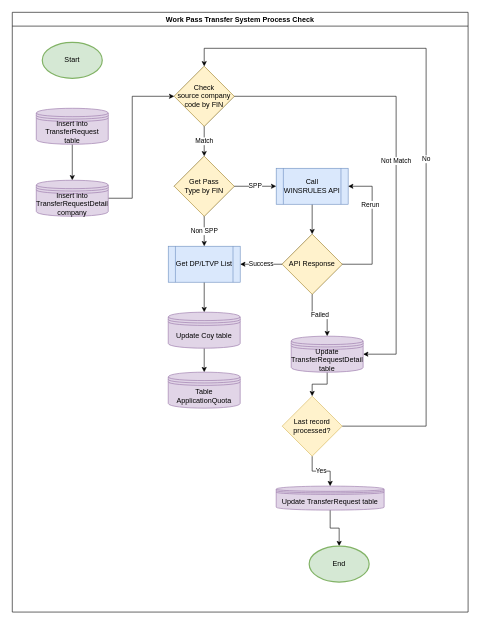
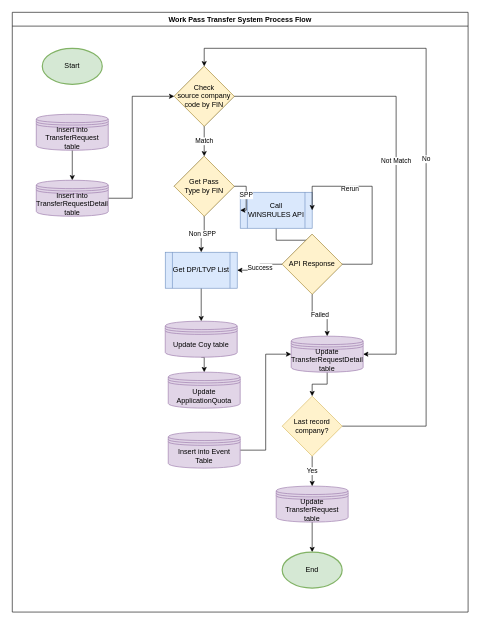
(240, 20) -> (240, 20)
(72, 60) -> (72, 66)
(72, 126) -> (72, 132)
(312, 186) -> (276, 210)
(72, 204) -> (72, 204)
(204, 264) -> (201, 270)
(204, 330) -> (201, 339)
(204, 396) -> (204, 396)
(312, 426) -> (312, 426)
none -> (204, 450)
none -> (266, 450)
(330, 498) -> (312, 504)
(339, 564) -> (312, 570)
